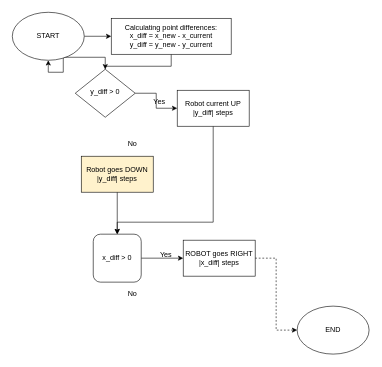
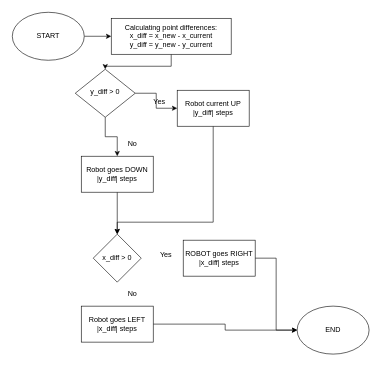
(48, 69) -> (105, 136)
(117, 174) -> (117, 174)
(117, 258) -> (117, 258)
(177, 258) -> none
(276, 282) -> (276, 282)
none -> (117, 324)
none -> (216, 324)
